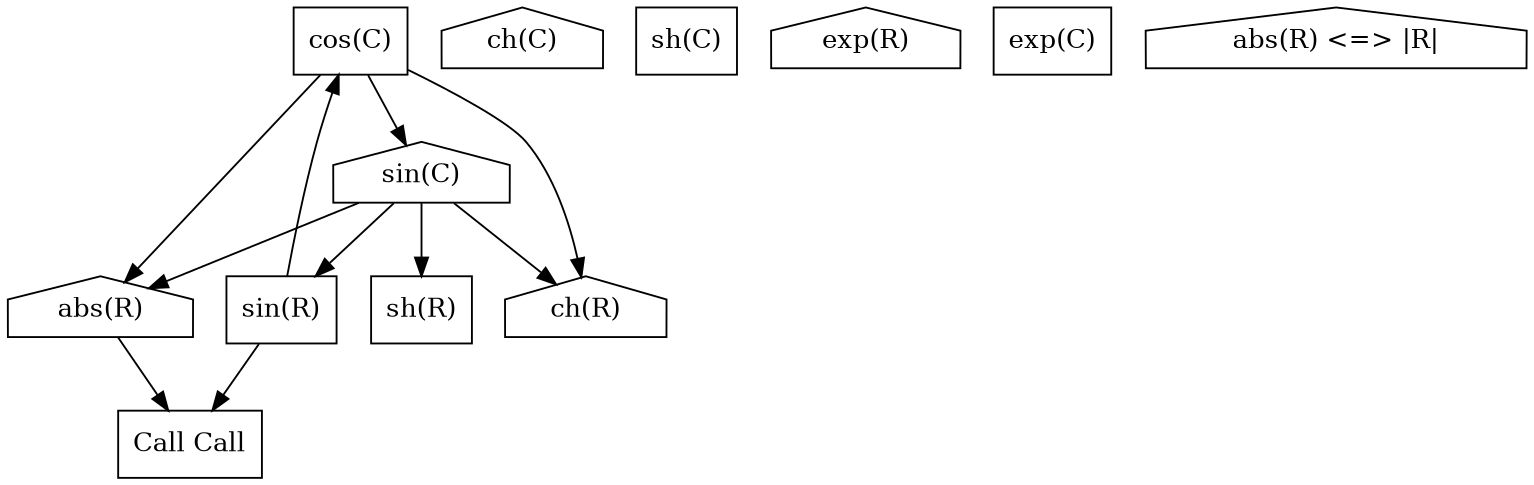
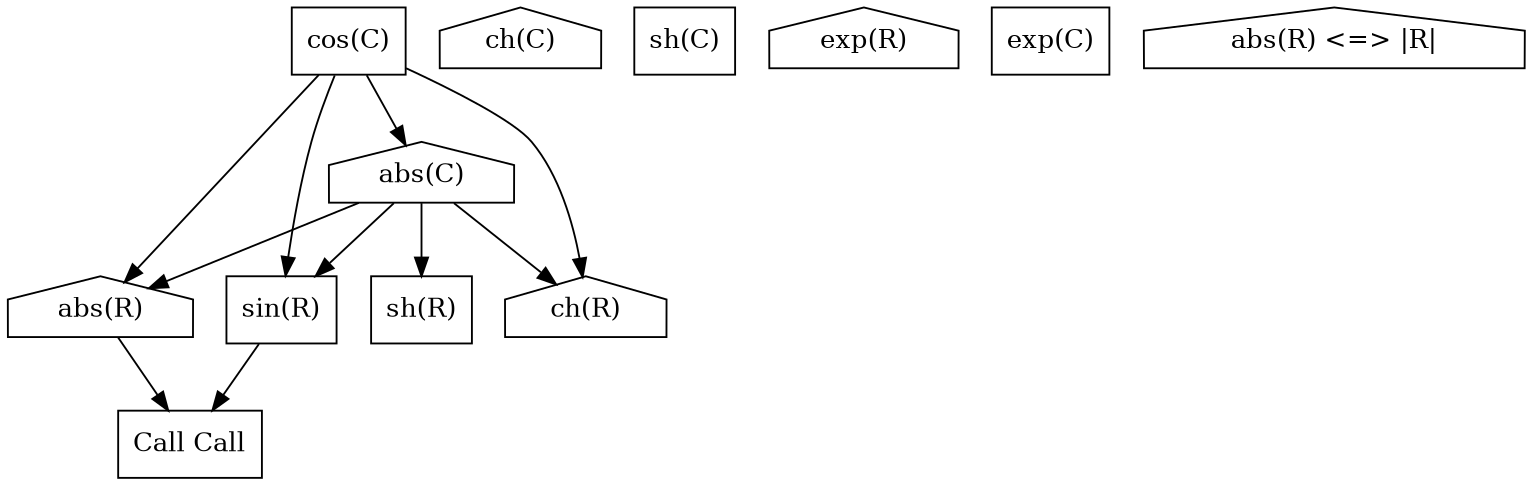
(422, 175) -> (422, 175)
(306, 183) -> (306, 165)
